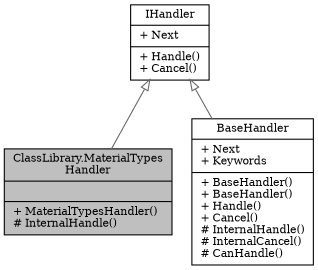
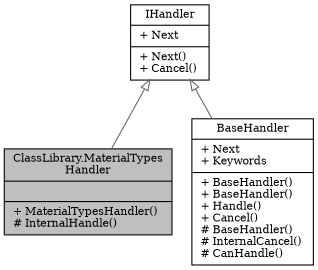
(170, 57) -> (163, 57)
(253, 230) -> (247, 230)
